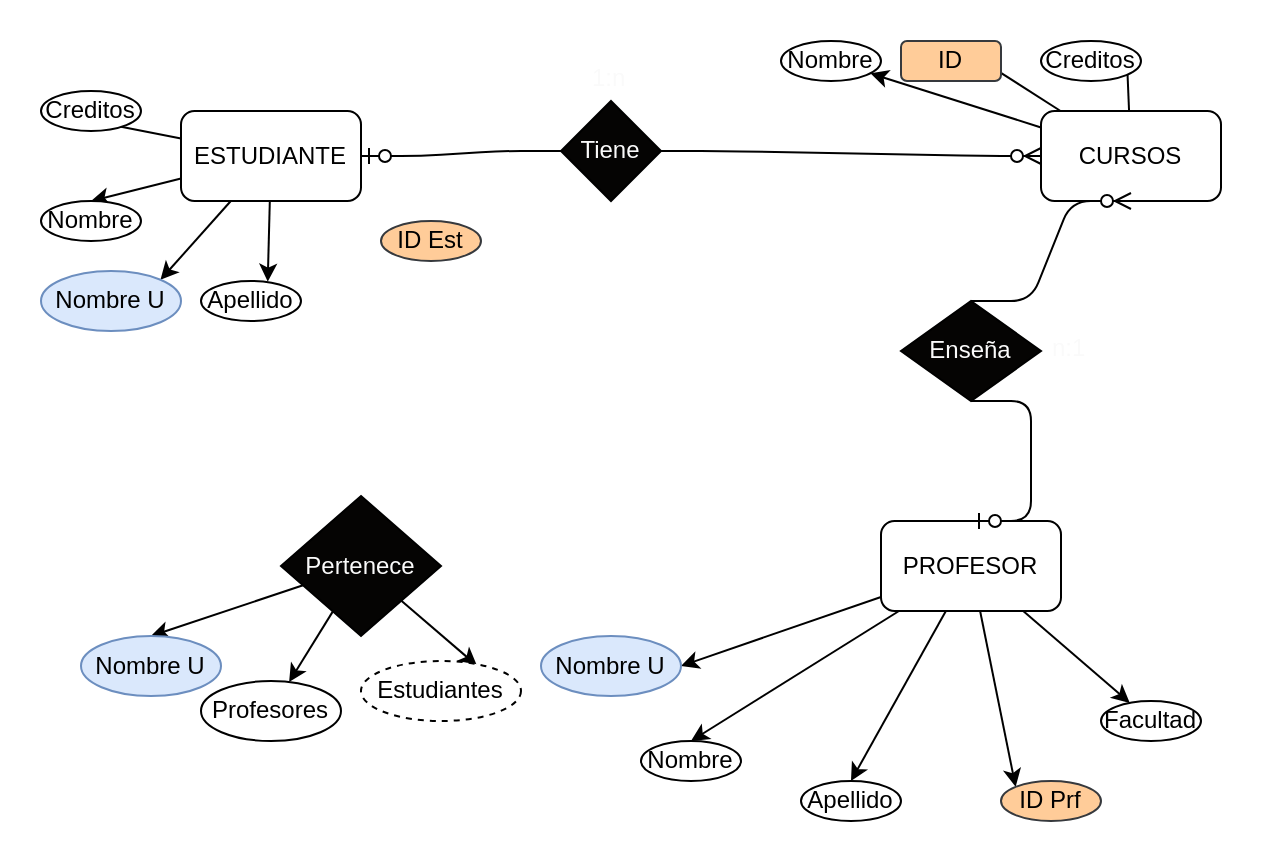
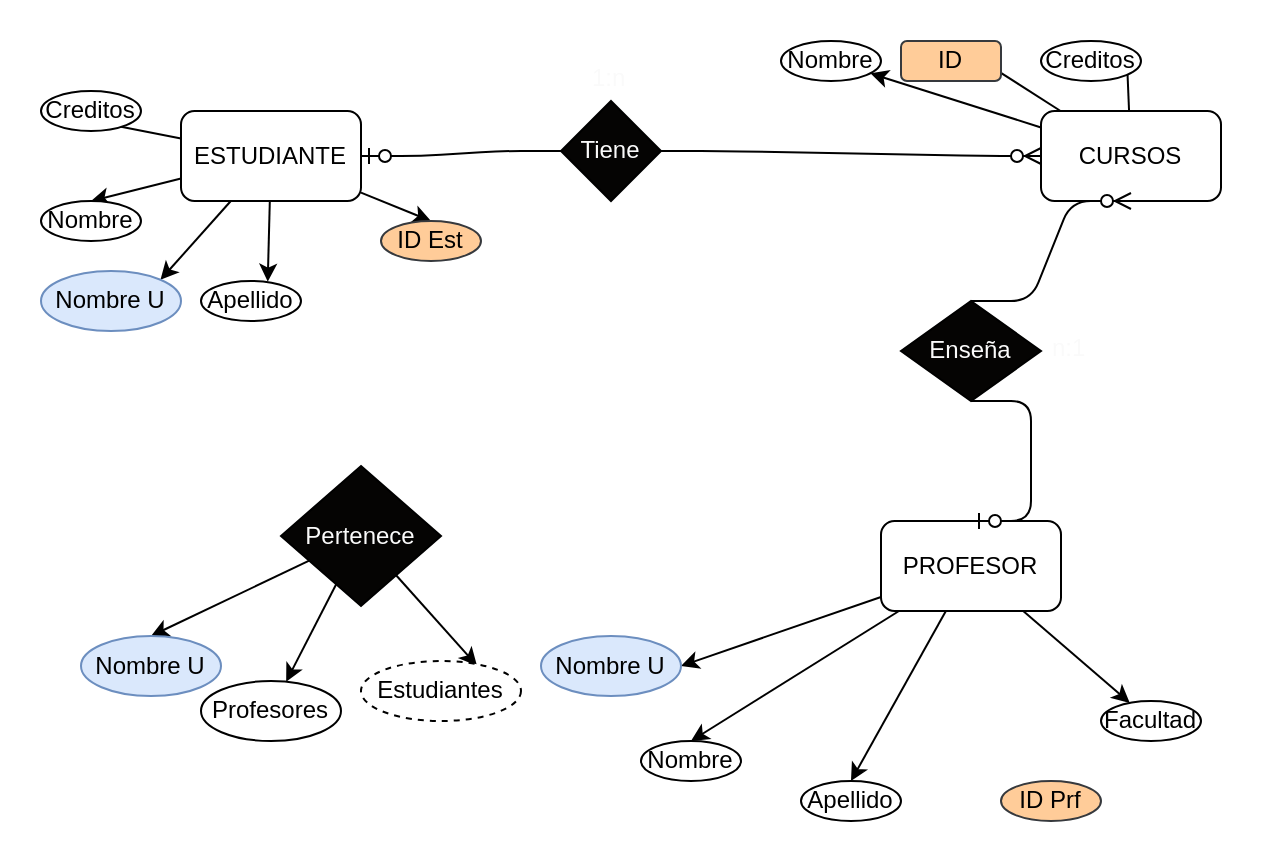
none -> (390, 204)
(361, 566) -> (361, 536)
(997, 693) -> none
